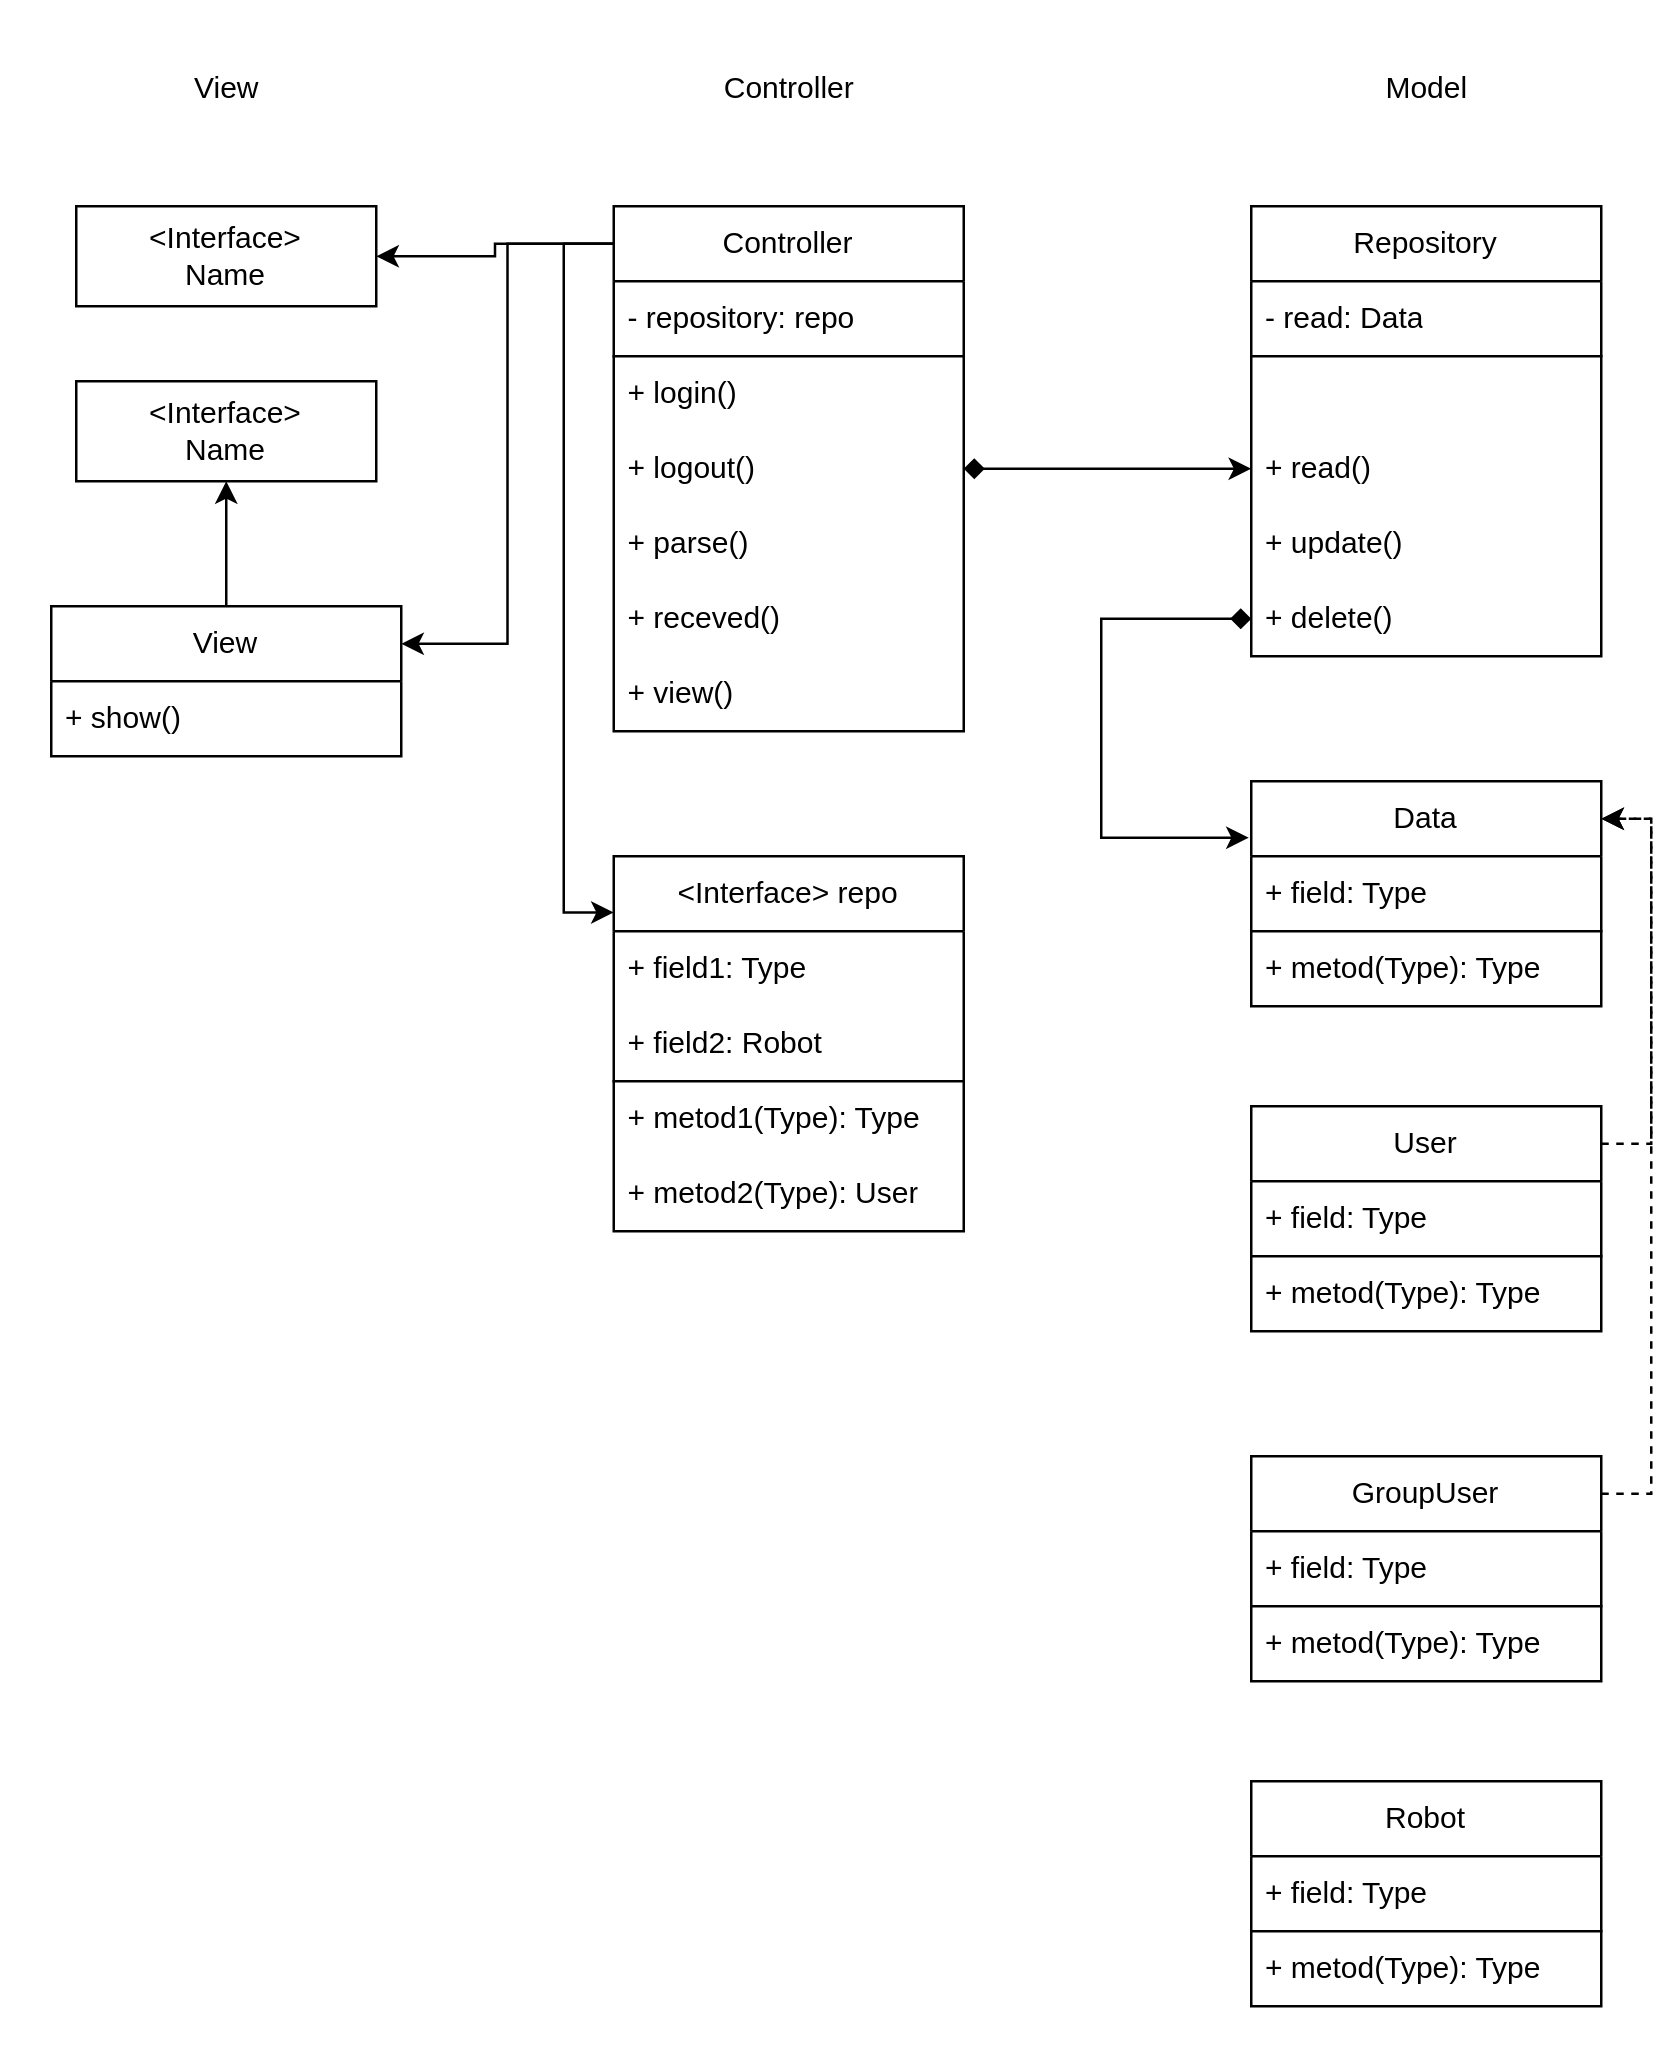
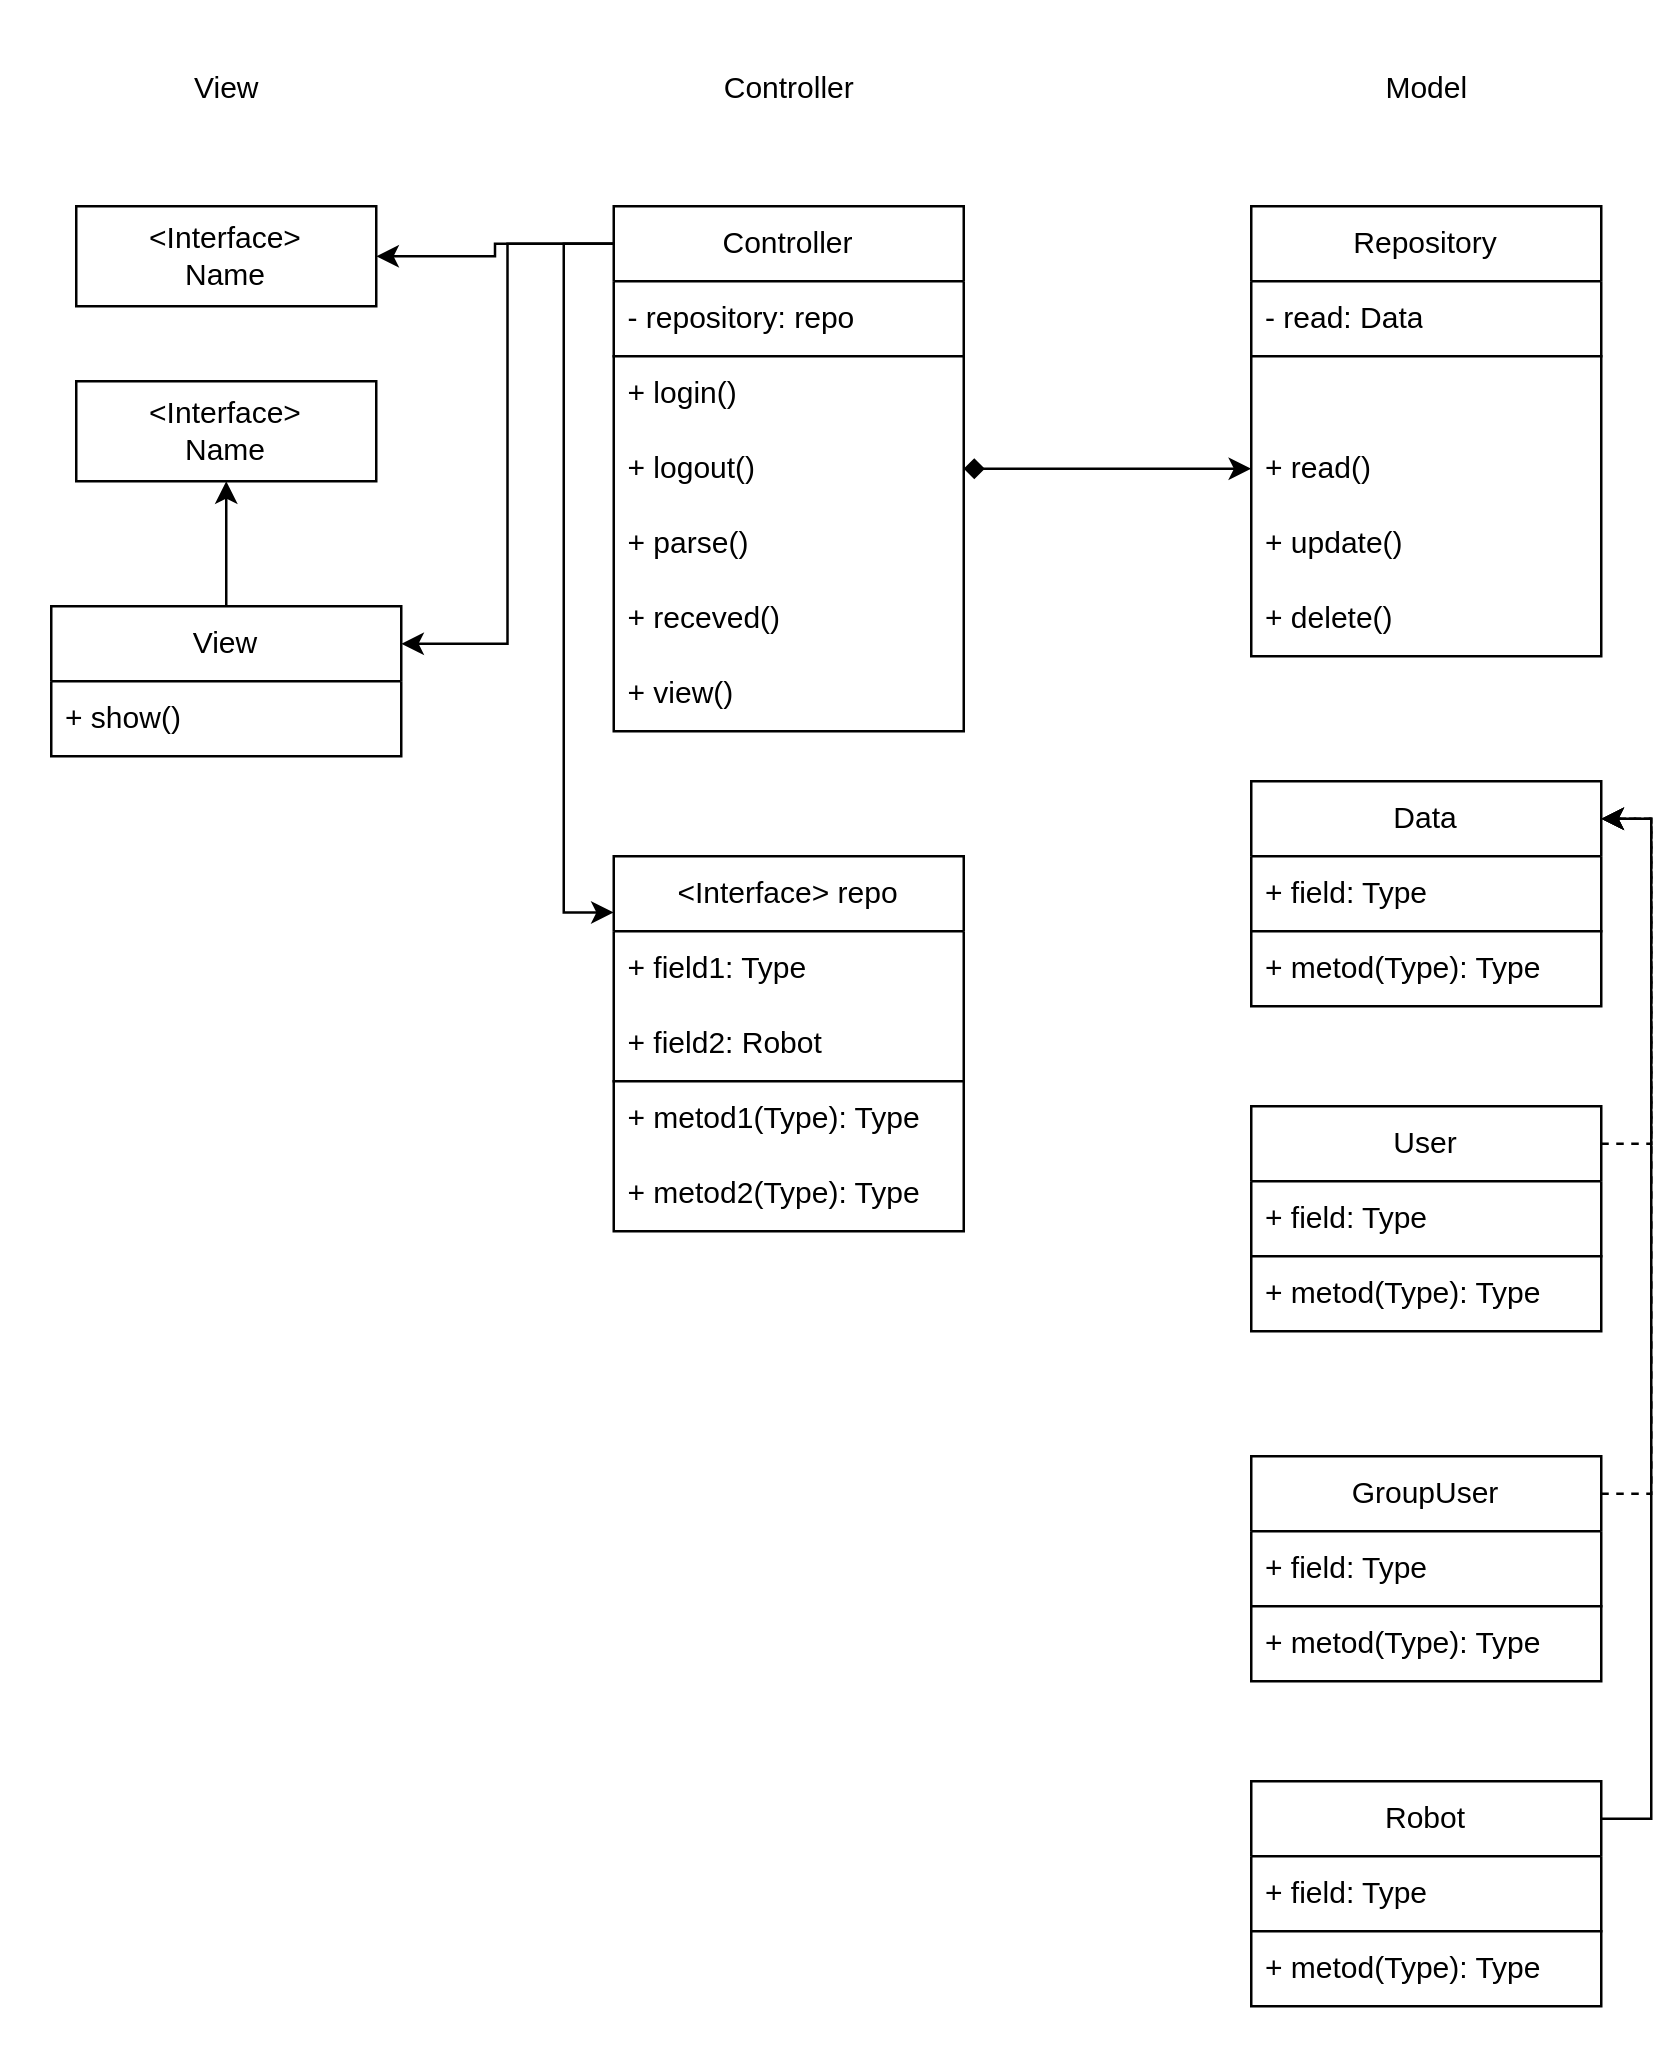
(1101, 729) -> none
(785, 1194) -> (785, 1194)
none -> (1651, 1684)
